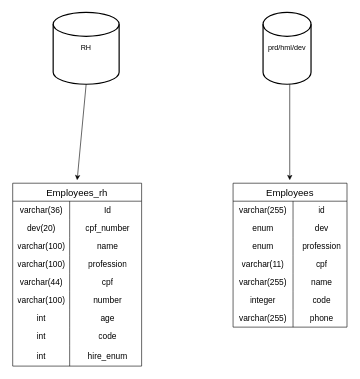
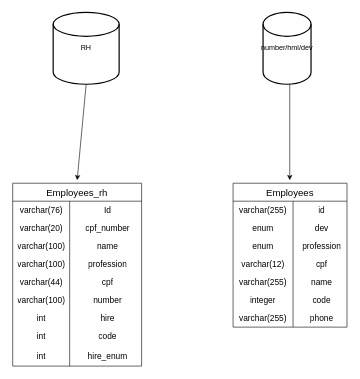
(287, 48) -> (287, 48)
(41, 210) -> (41, 210)
(41, 228) -> (41, 228)
(263, 264) -> (263, 264)
(108, 318) -> (108, 318)
